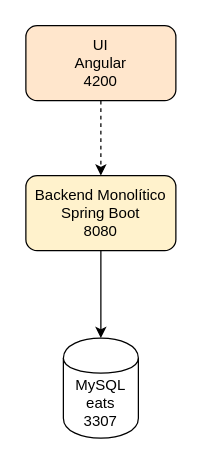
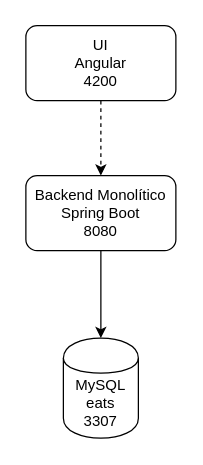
(101, 63) -> (101, 63)
(101, 213) -> (101, 213)
